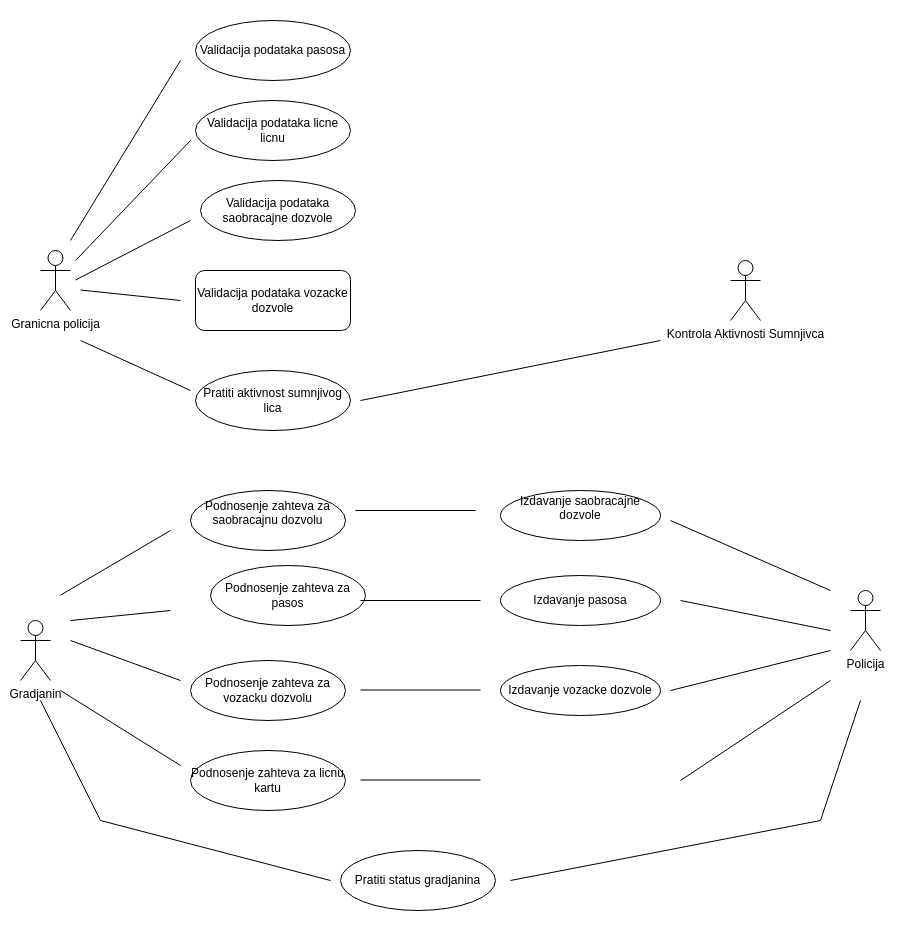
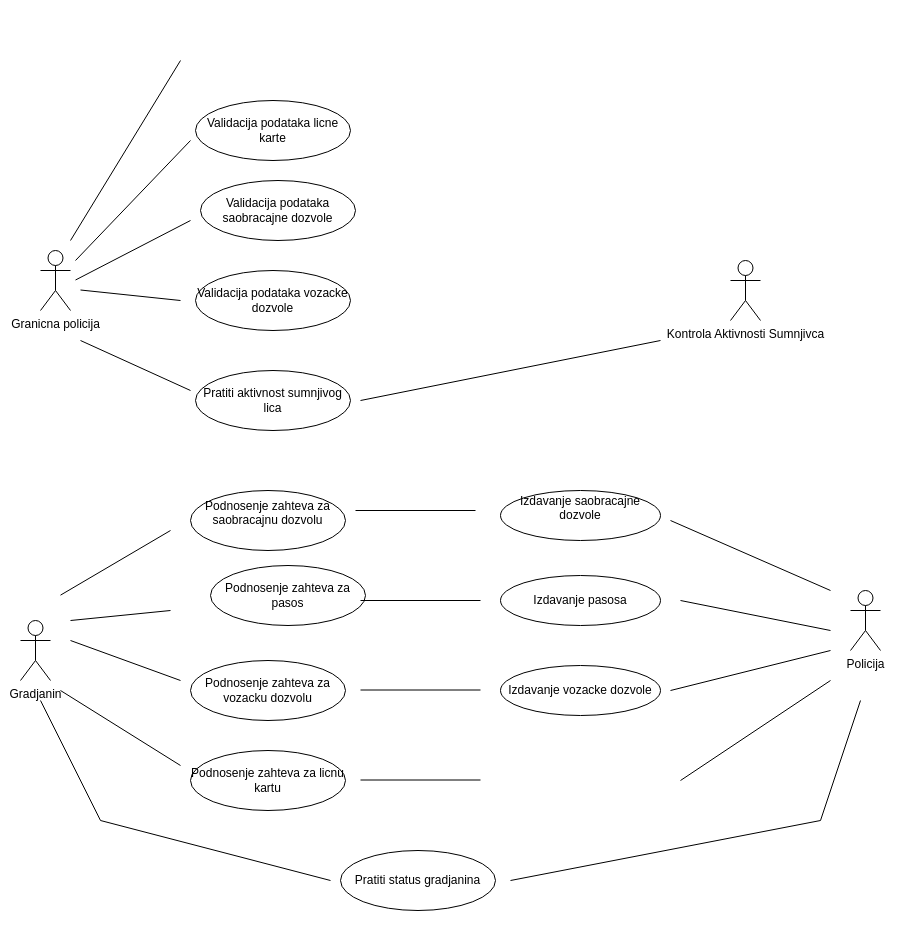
(273, 51) -> none
(273, 131) -> (273, 131)
(273, 301) -> (273, 301)
